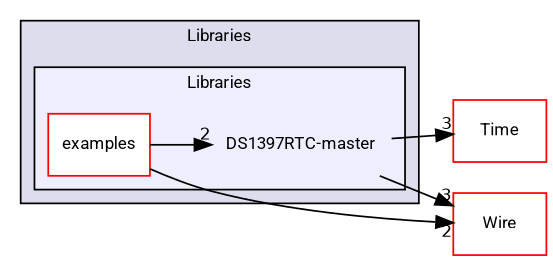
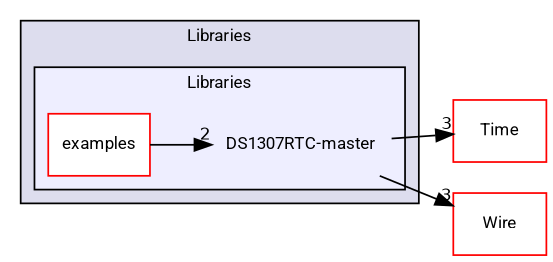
(302, 145) -> (302, 145)
(341, 214) -> none
